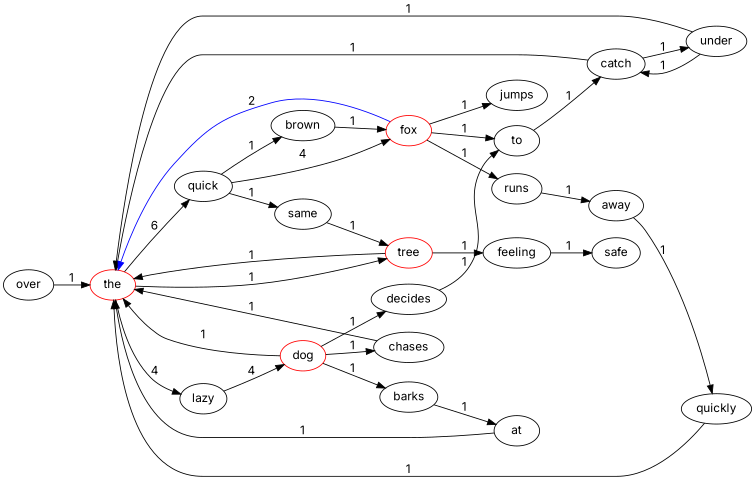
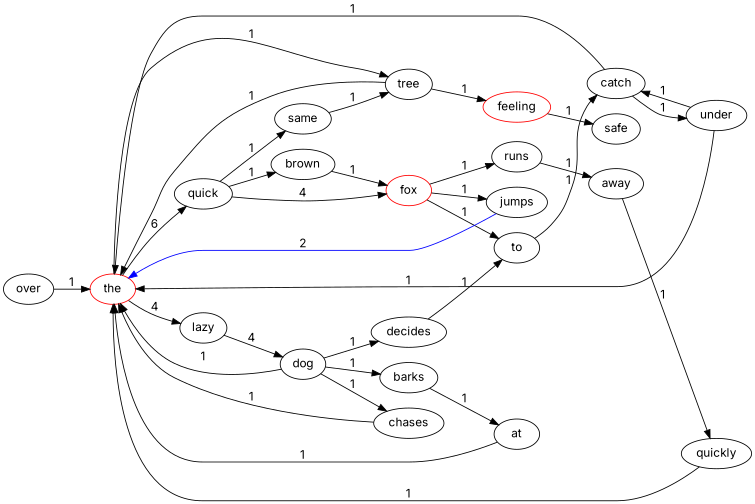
(222, 122) -> (318, 250)
(409, 253) -> (409, 84)
(517, 253) -> (517, 107)
(303, 356) -> (303, 364)
